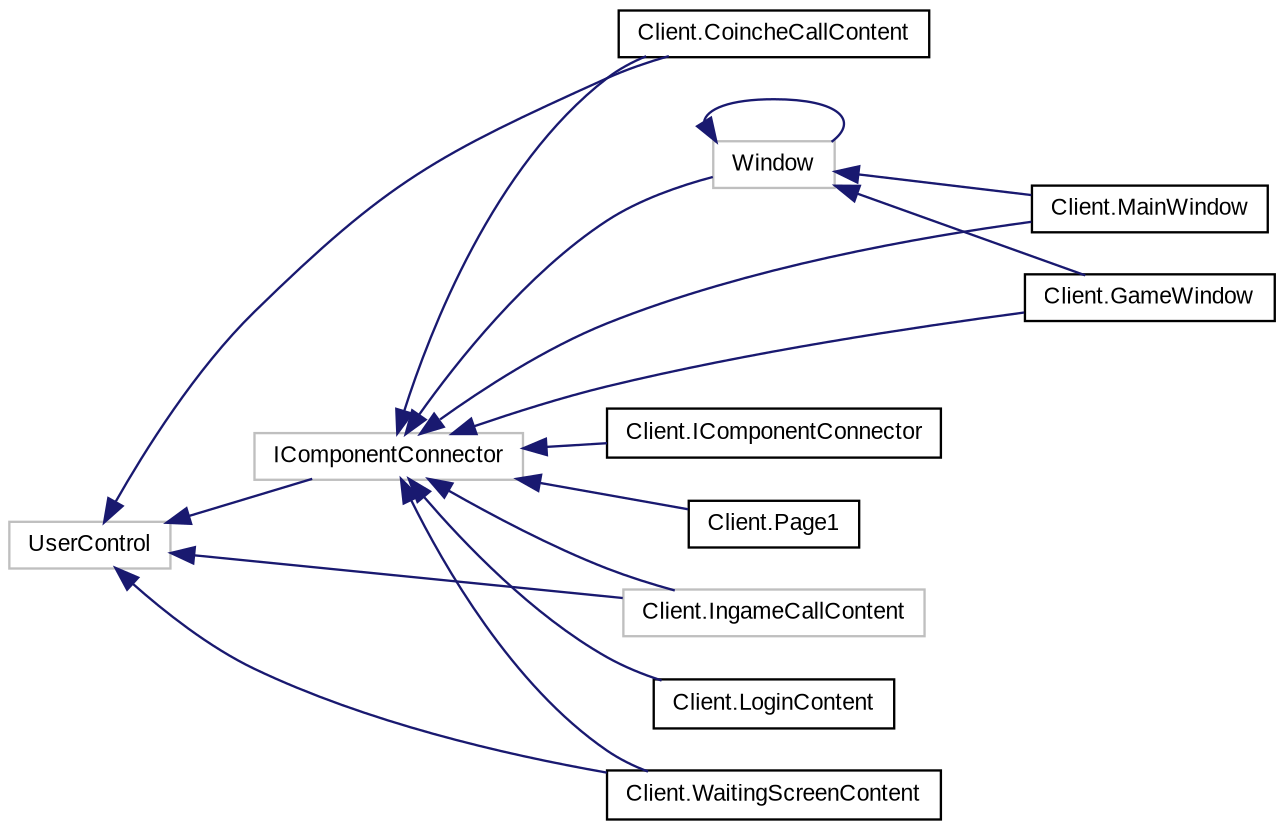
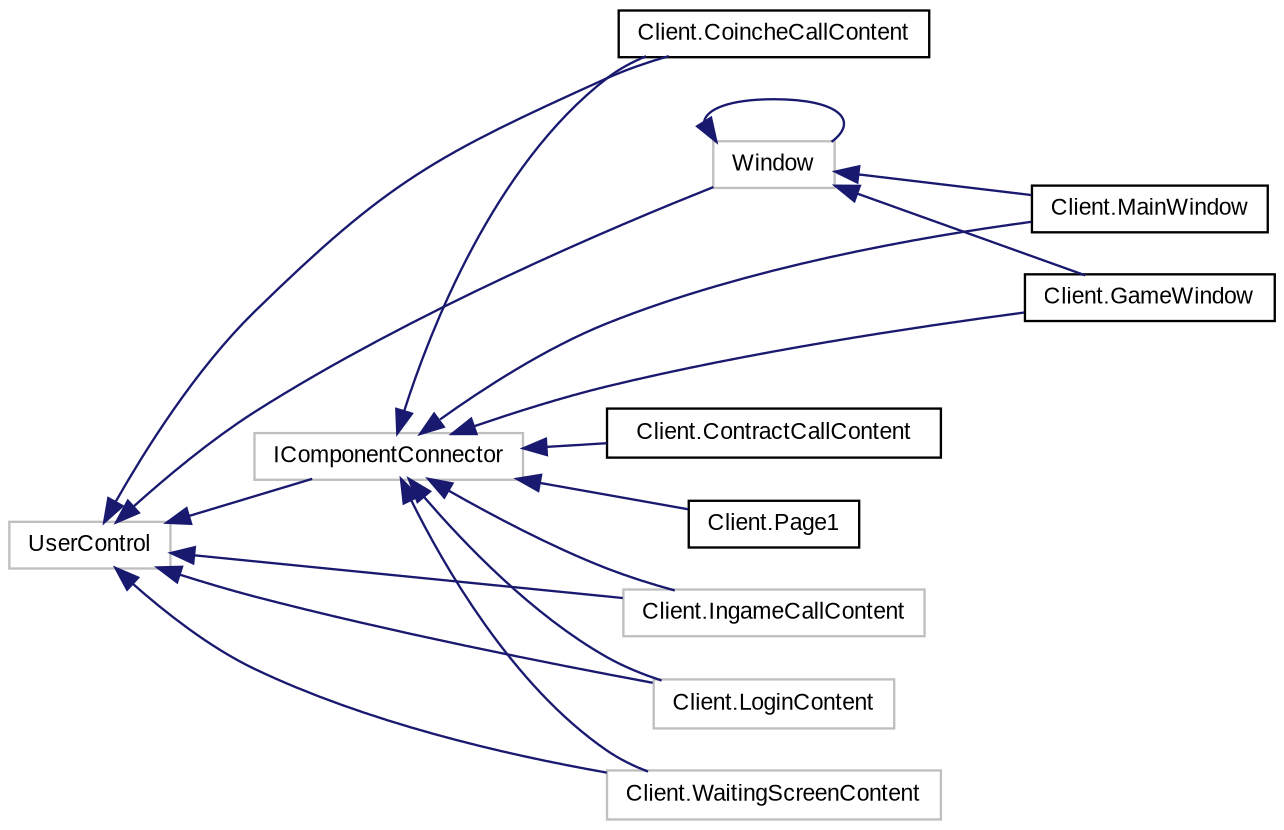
(545, 269) -> (410, 324)
(774, 433) -> (774, 433)
none -> (415, 635)
(774, 704) -> (774, 704)
(774, 795) -> (774, 795)
